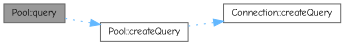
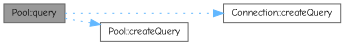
(201, 24) -> (139, 13)
